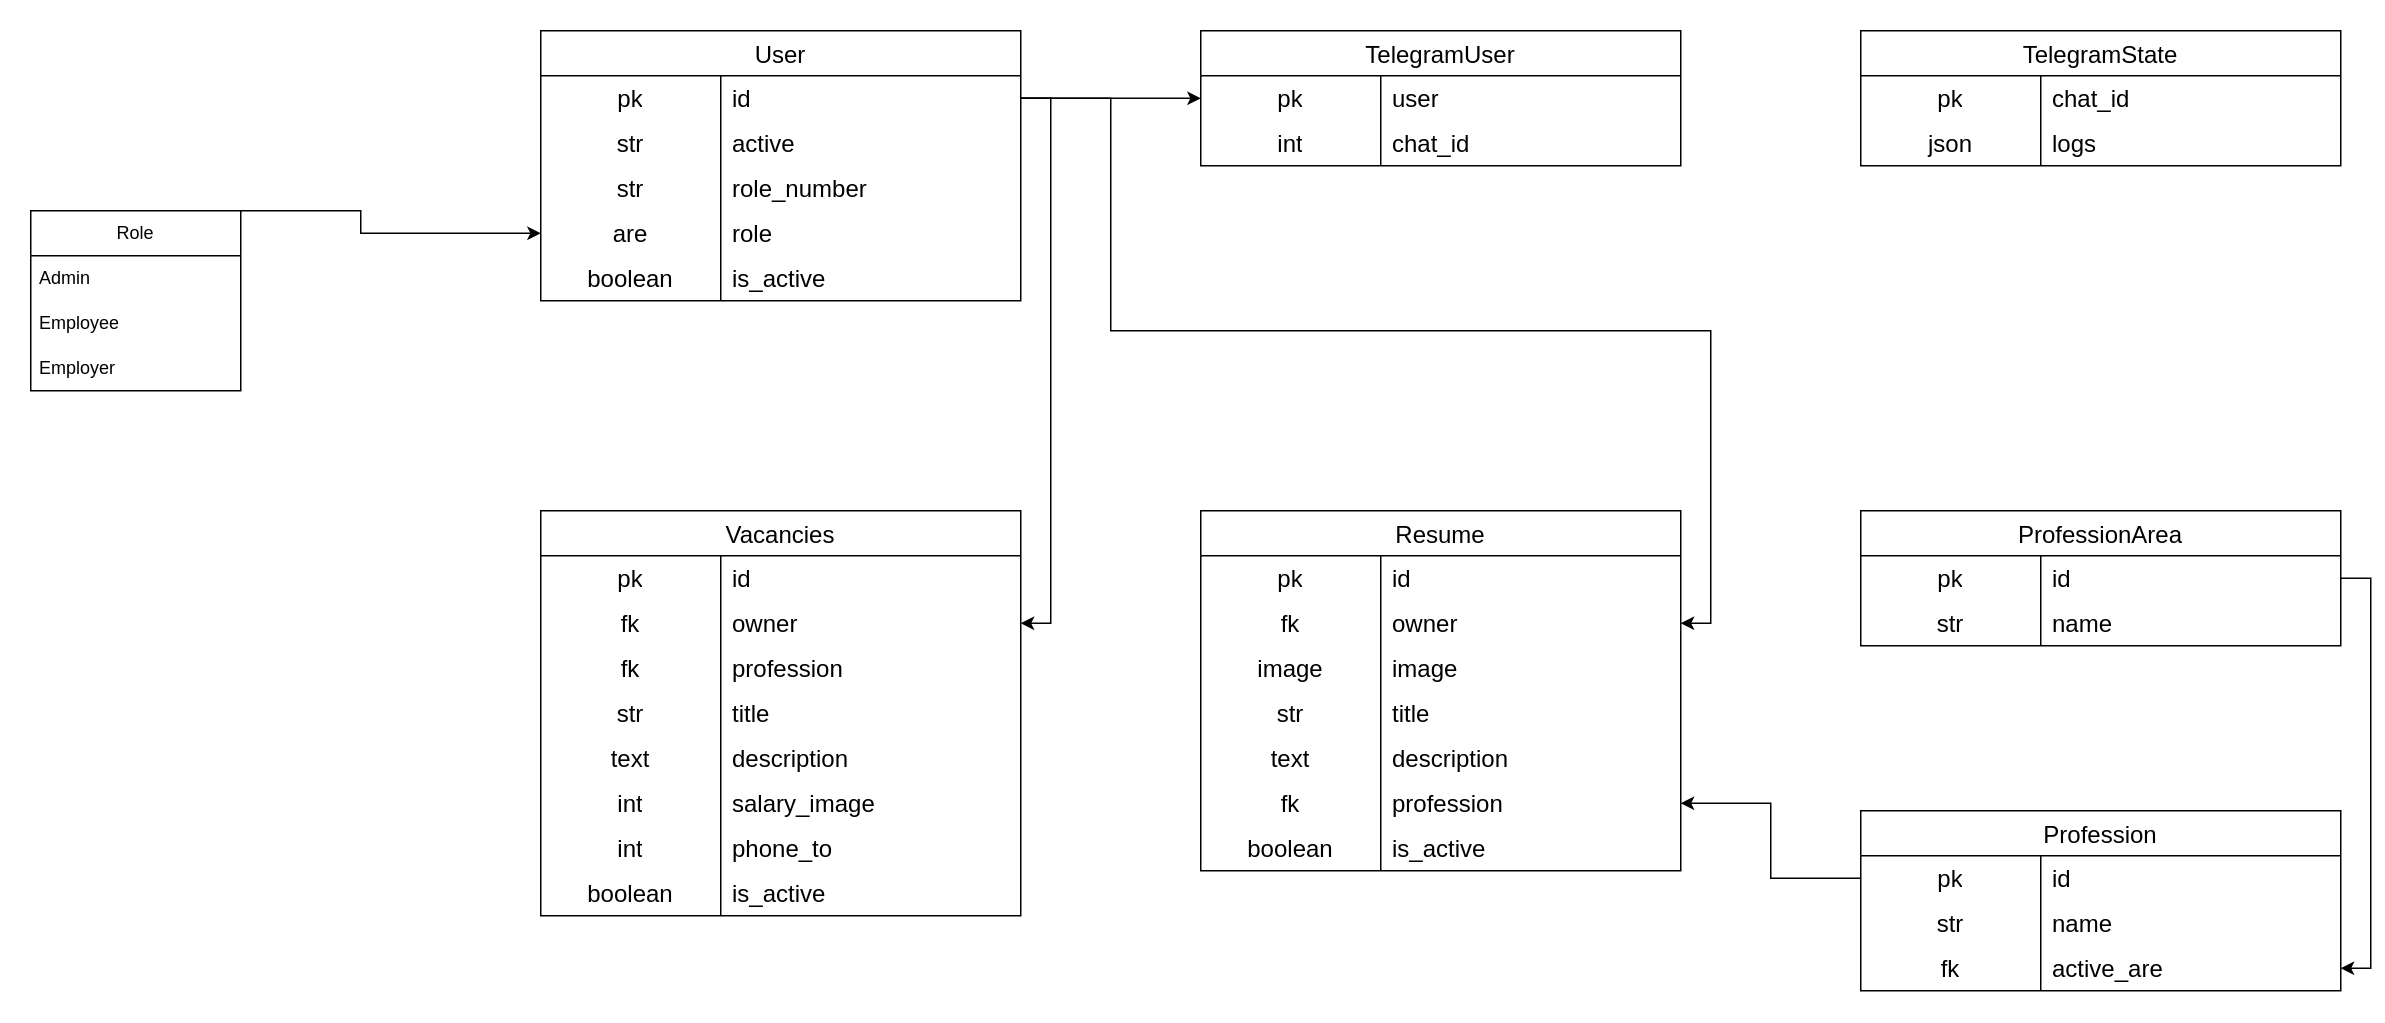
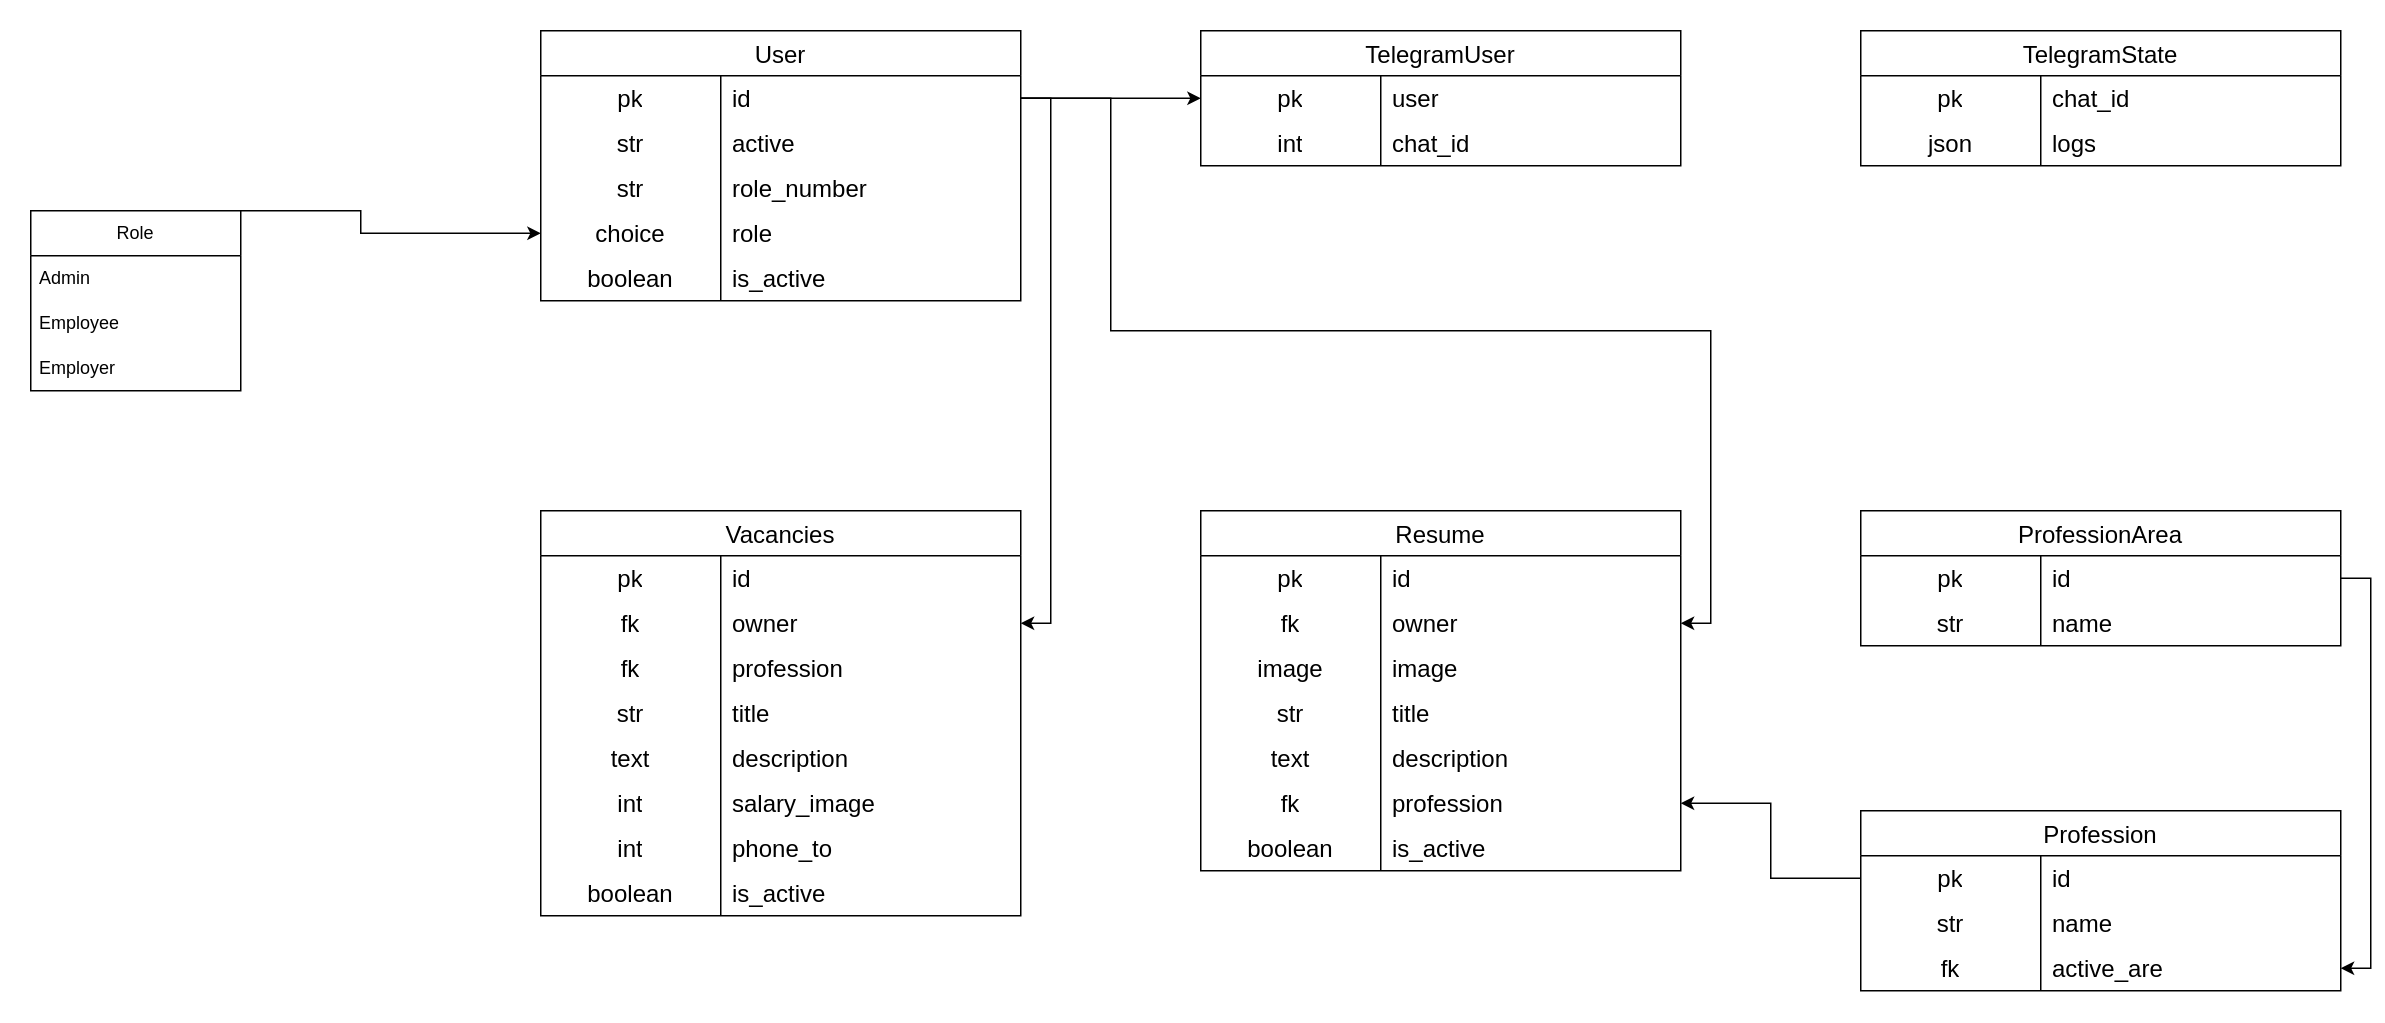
(631, 233) -> (631, 233)
